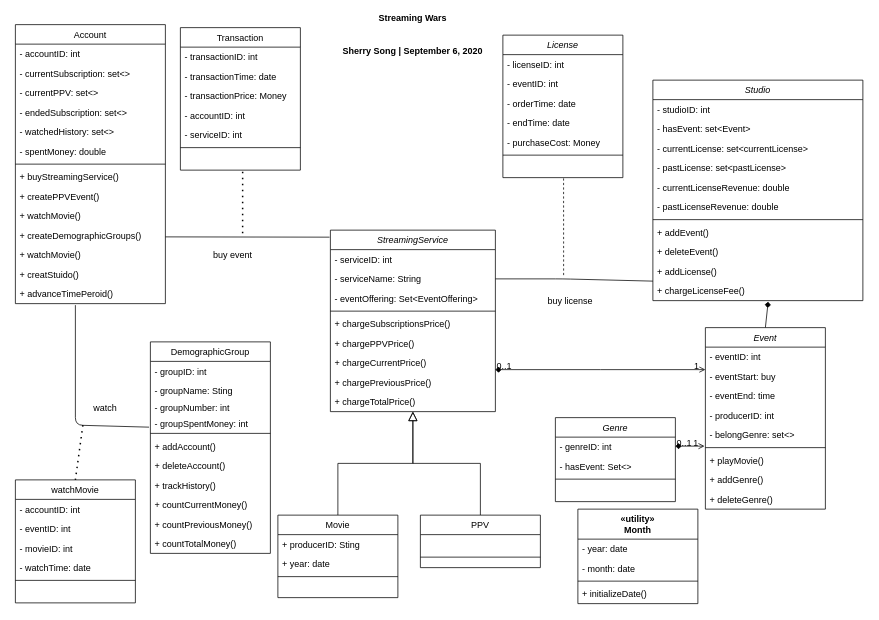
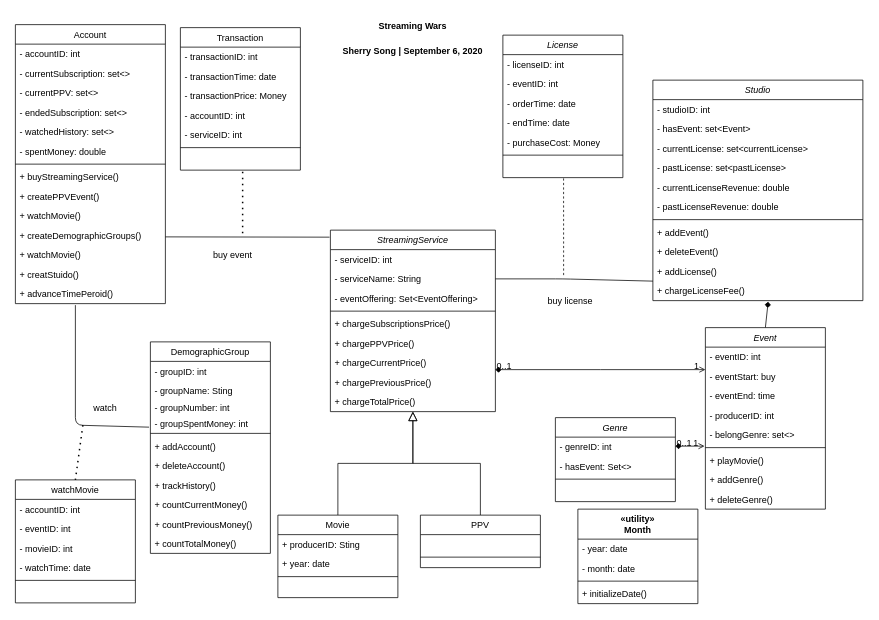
(413, 18) -> (413, 25)
